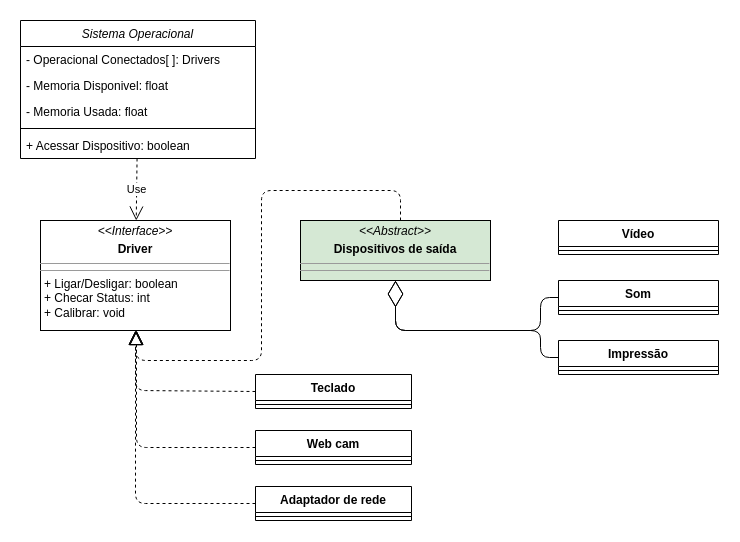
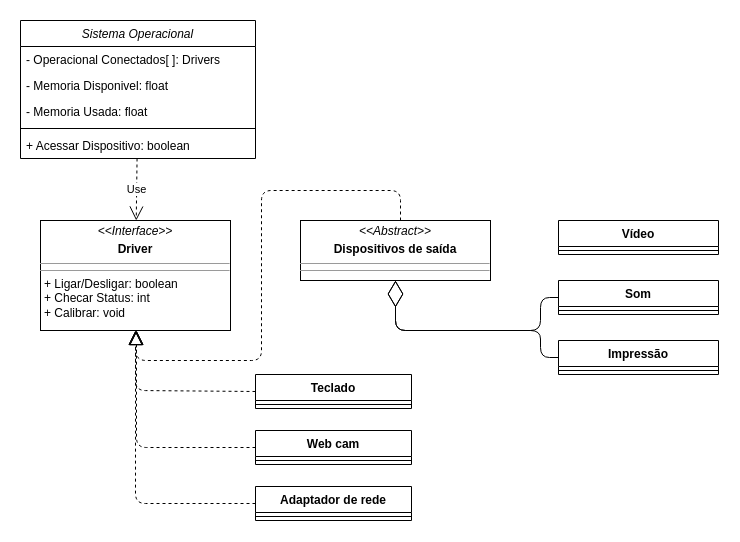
(396, 251) -> (396, 251)
